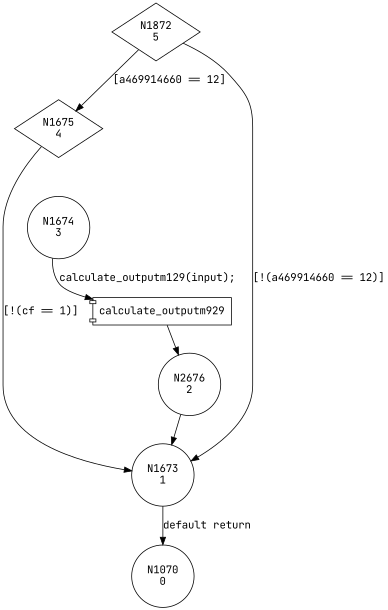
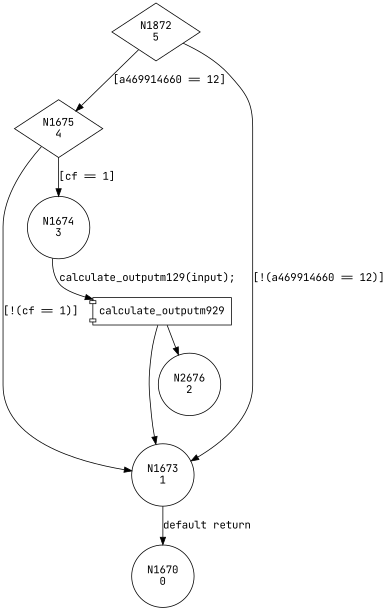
none -> (59, 173)
(177, 426) -> (149, 381)
(163, 576) -> (163, 576)
